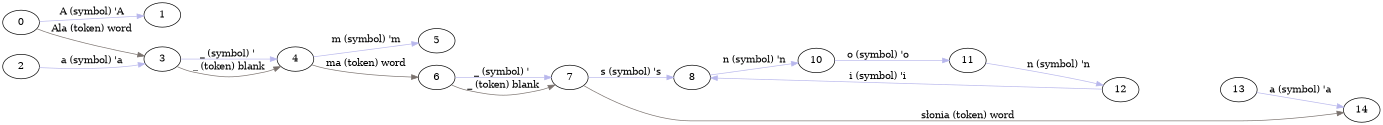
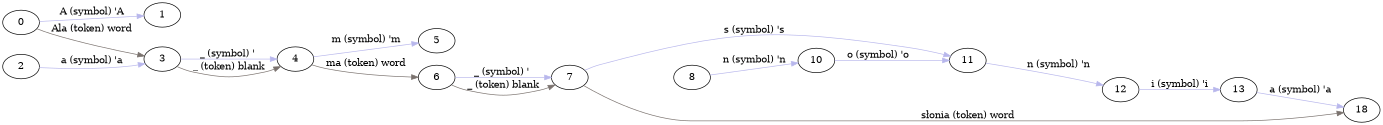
(628, 77) -> (763, 35)
(910, 84) -> (1176, 90)
(1362, 110) -> (1362, 110)
